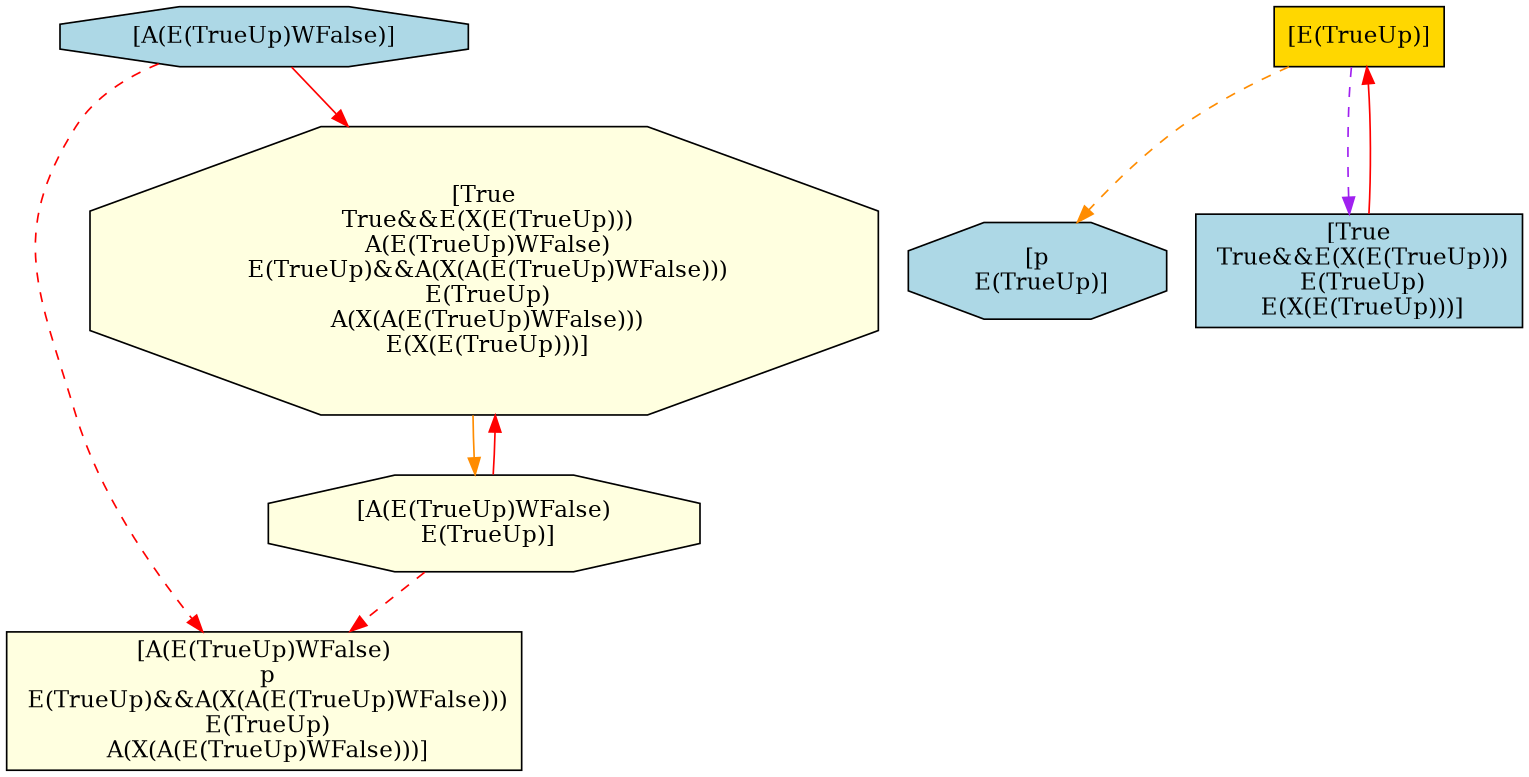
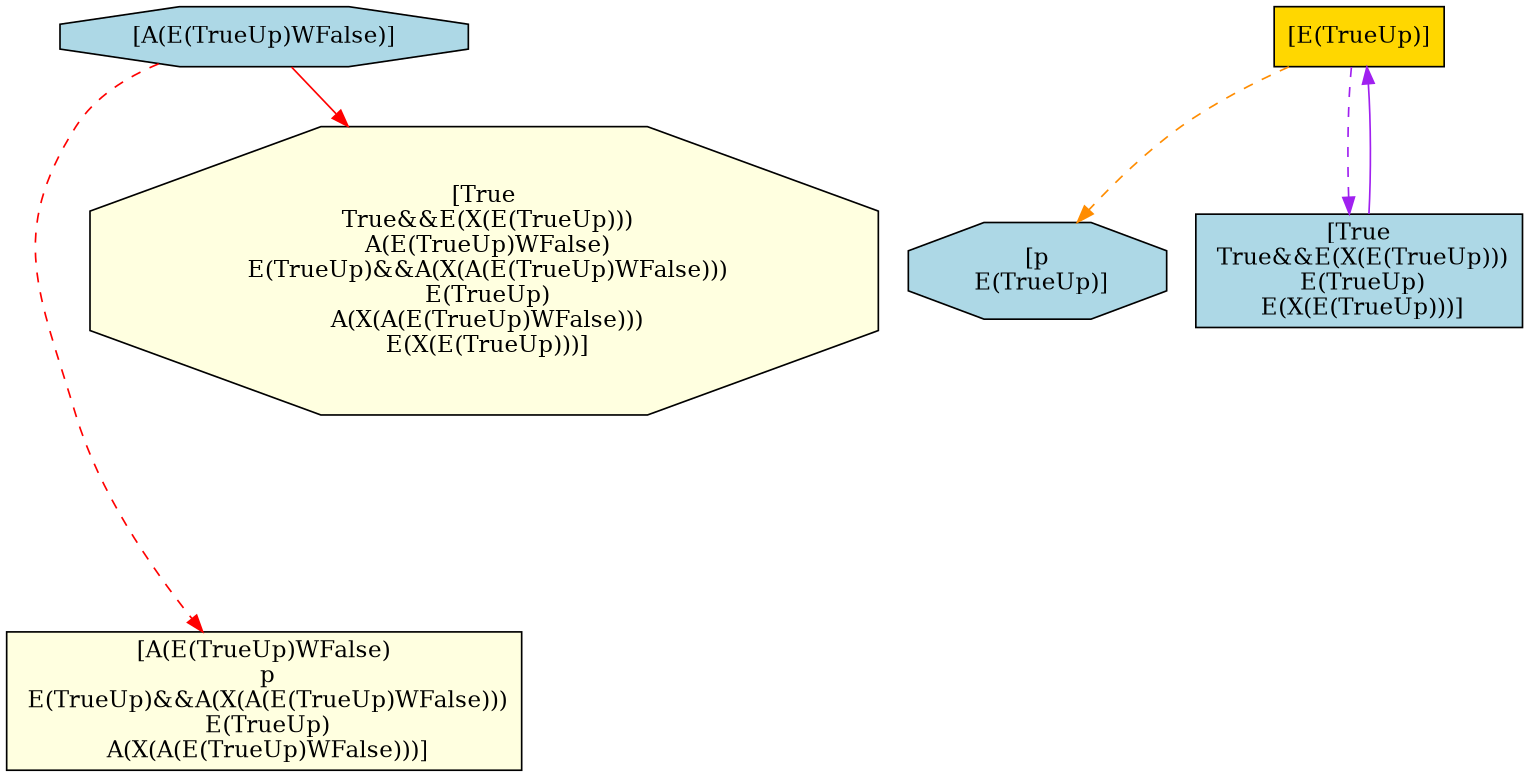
(1370, 149) -> (1370, 149)
(484, 523) -> none
